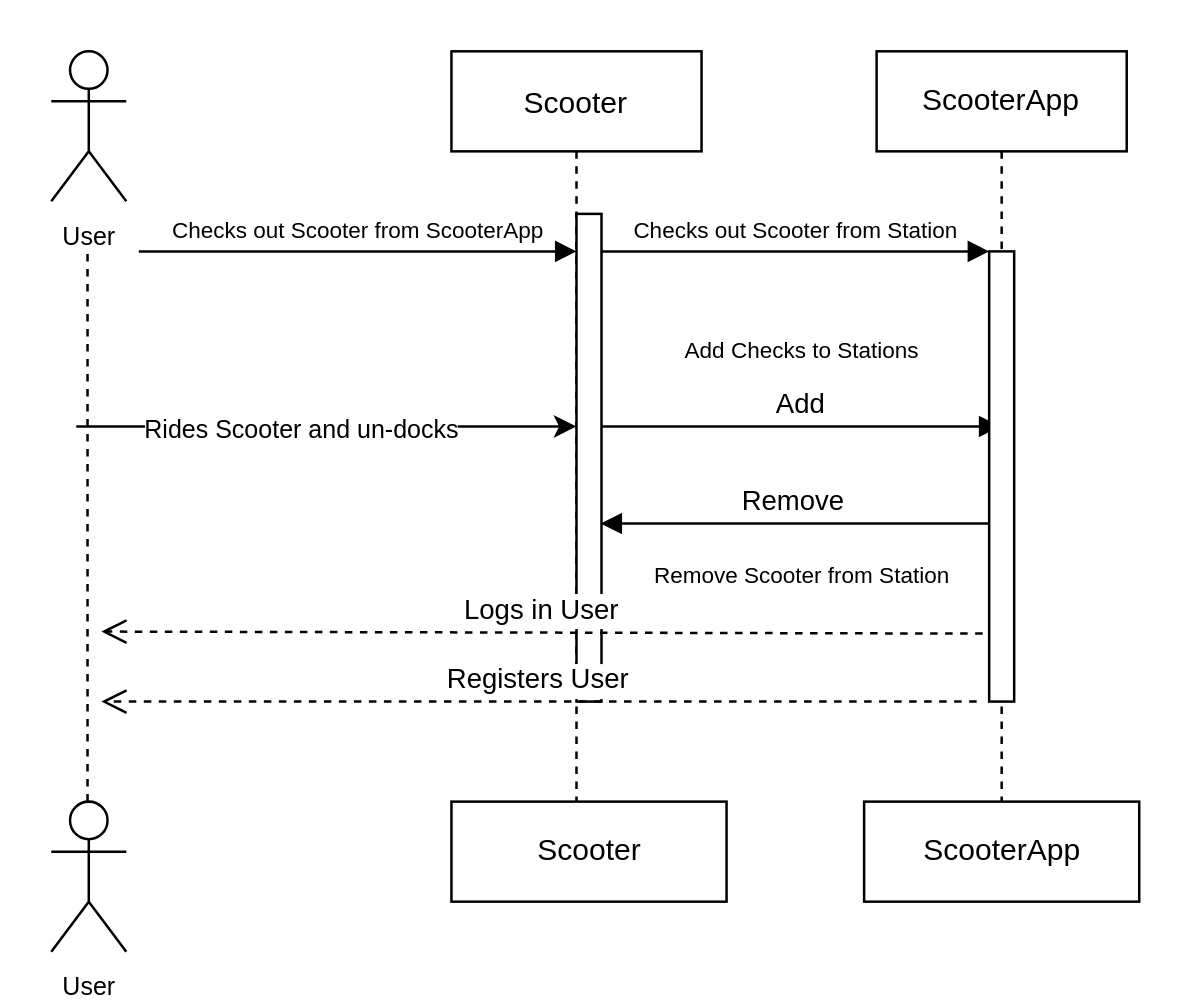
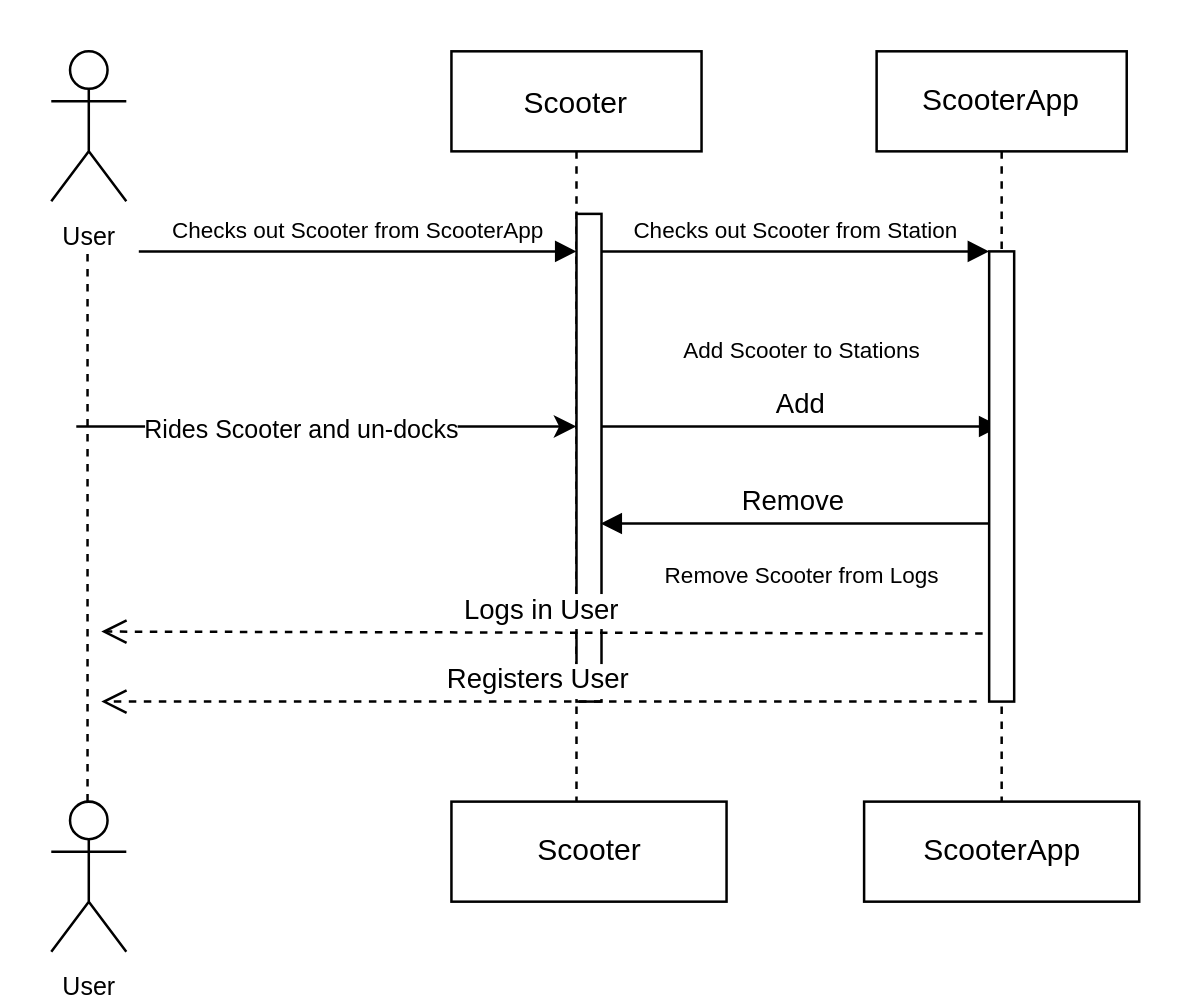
(803, 351) -> (803, 351)
(803, 576) -> (803, 576)
